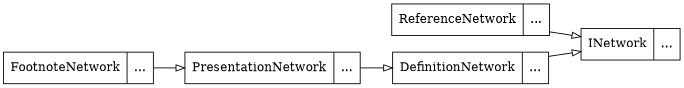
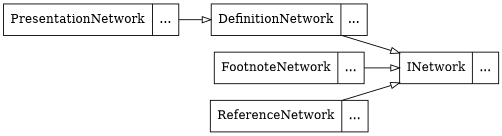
(165, 68) -> (378, 68)
